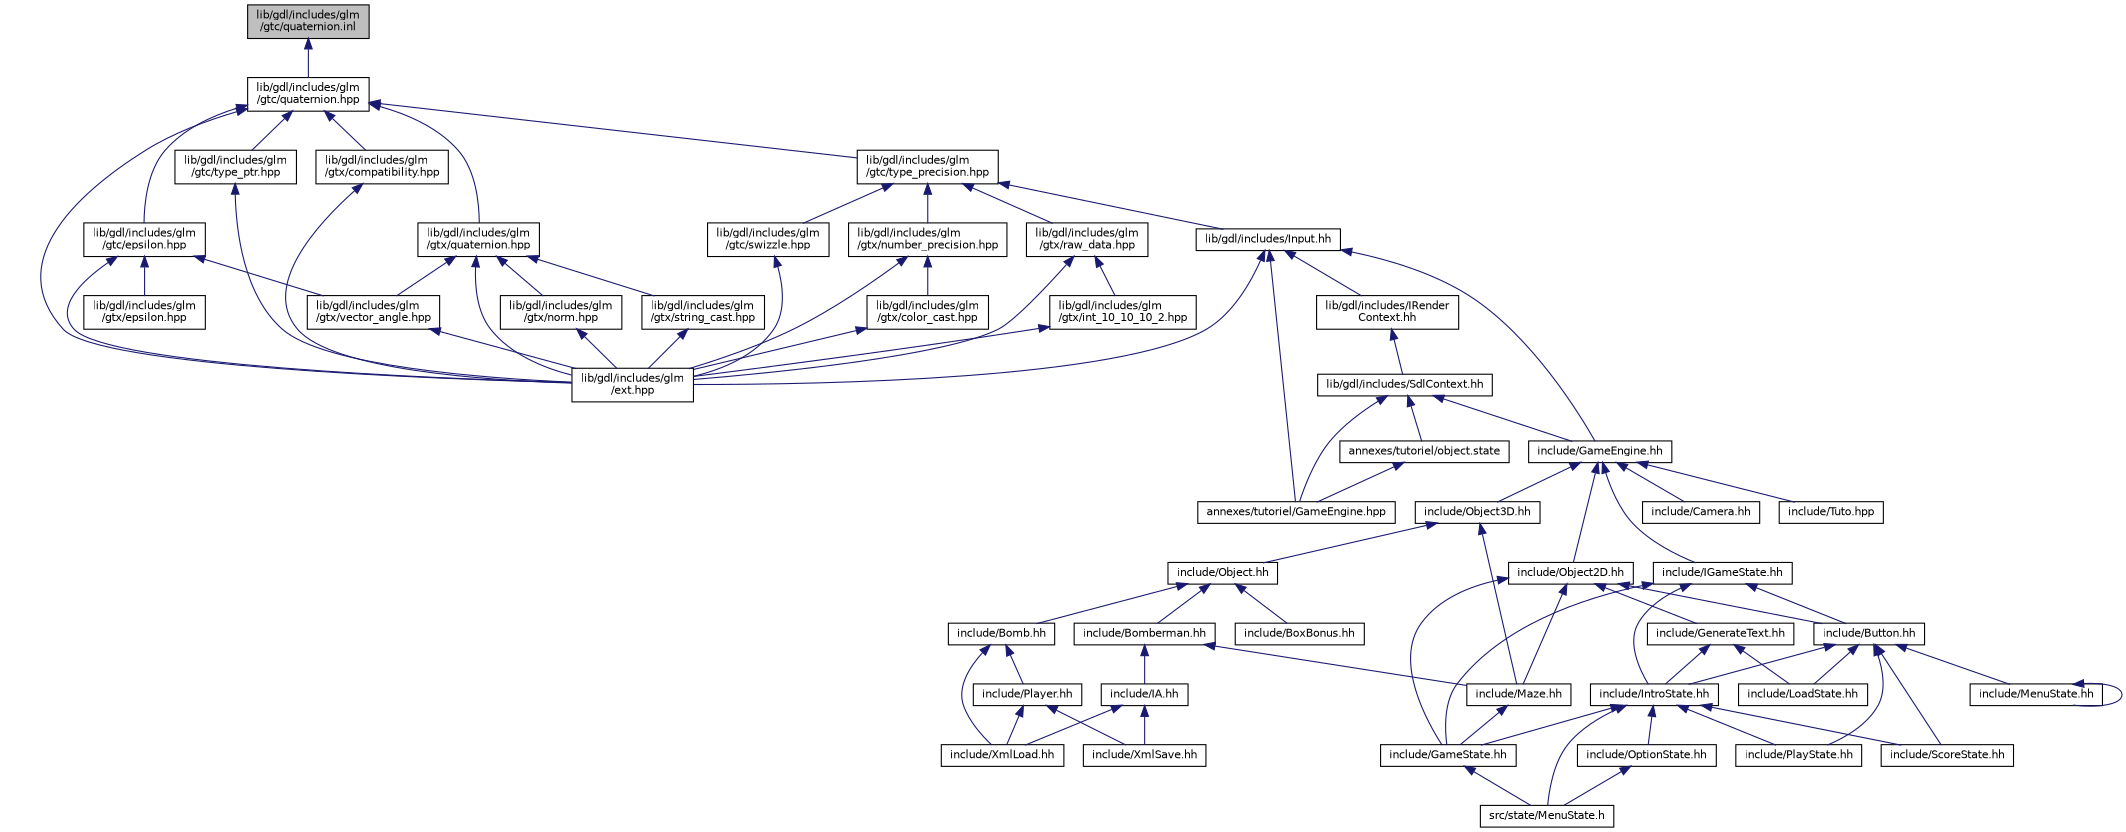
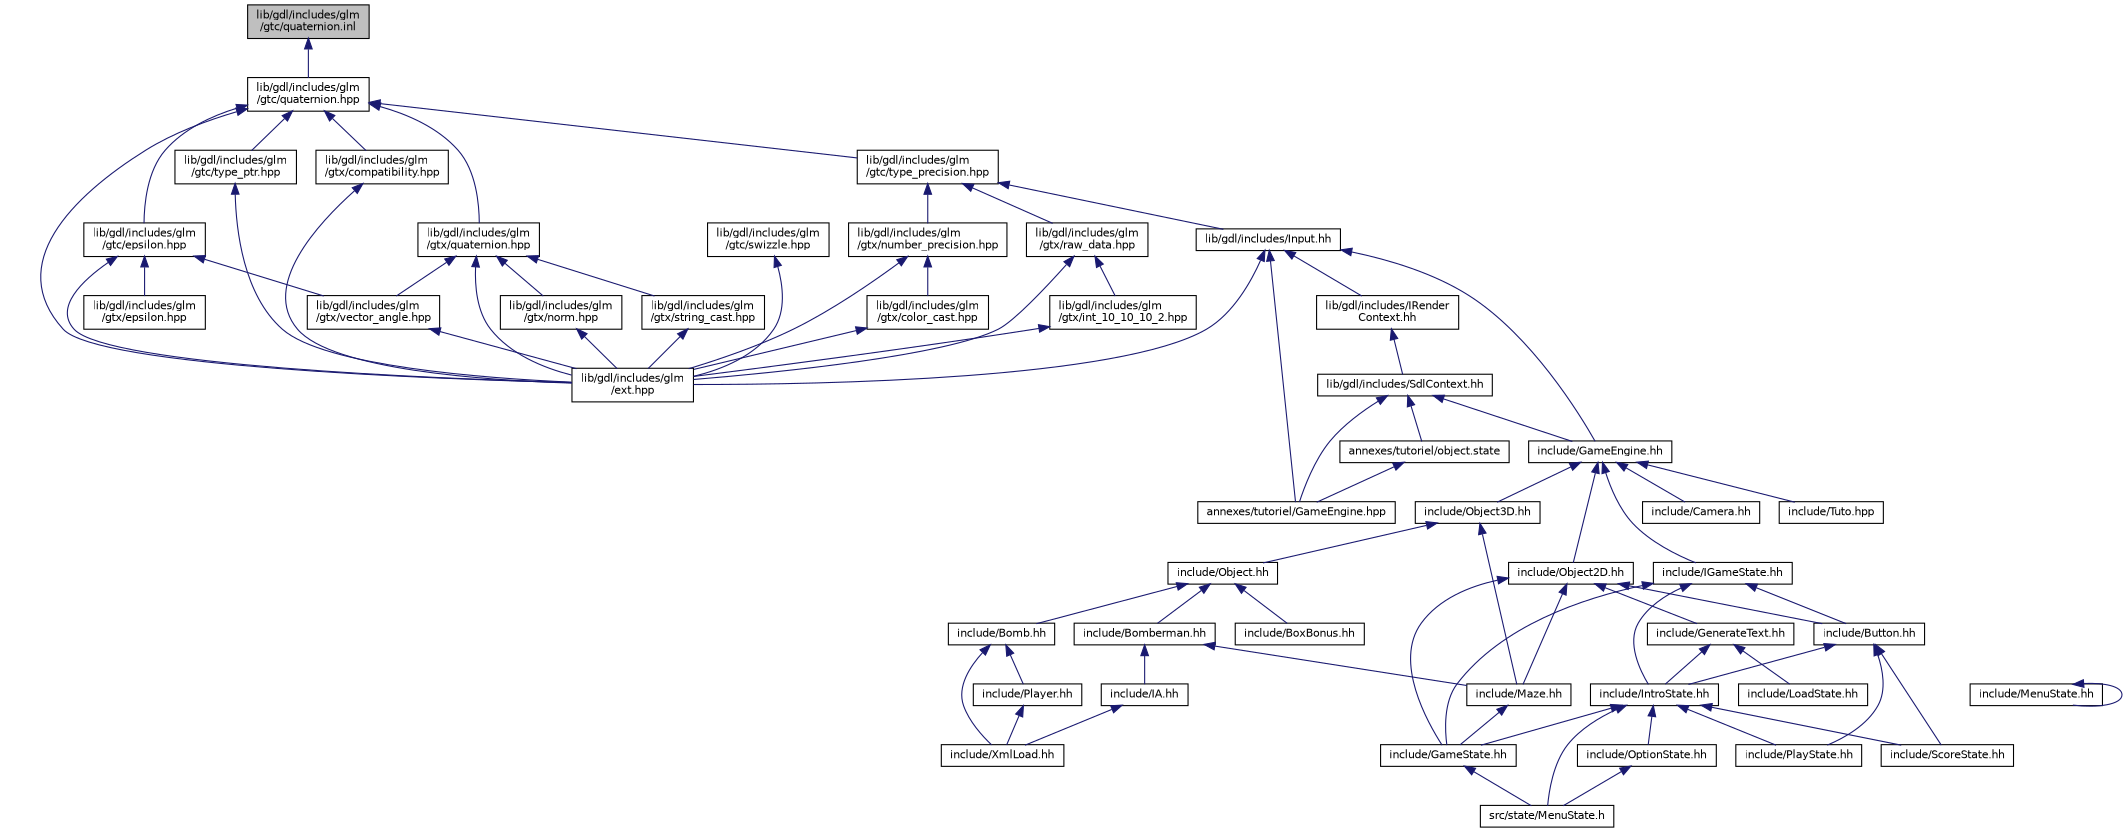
(843, 206) -> none
(1958, 666) -> none
(1832, 668) -> none
(1145, 756) -> none
